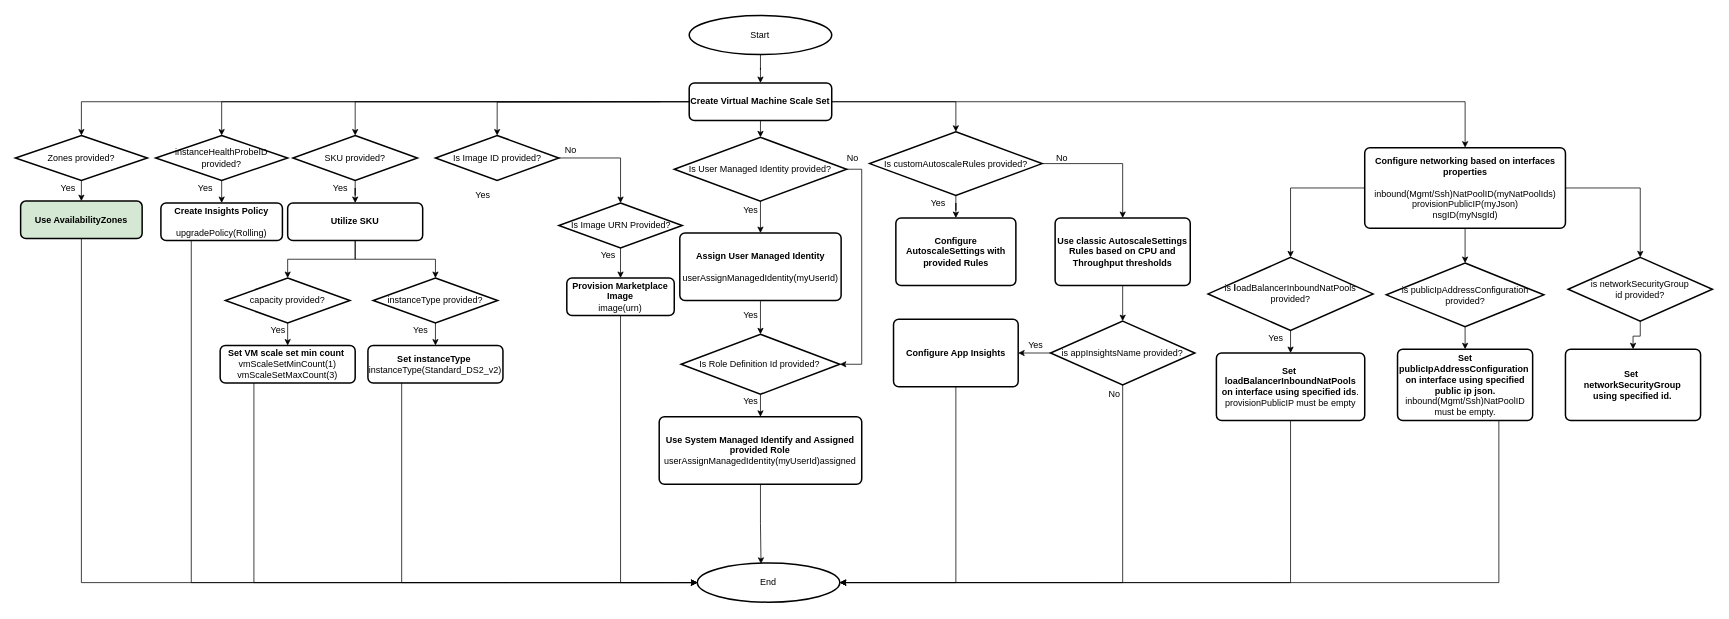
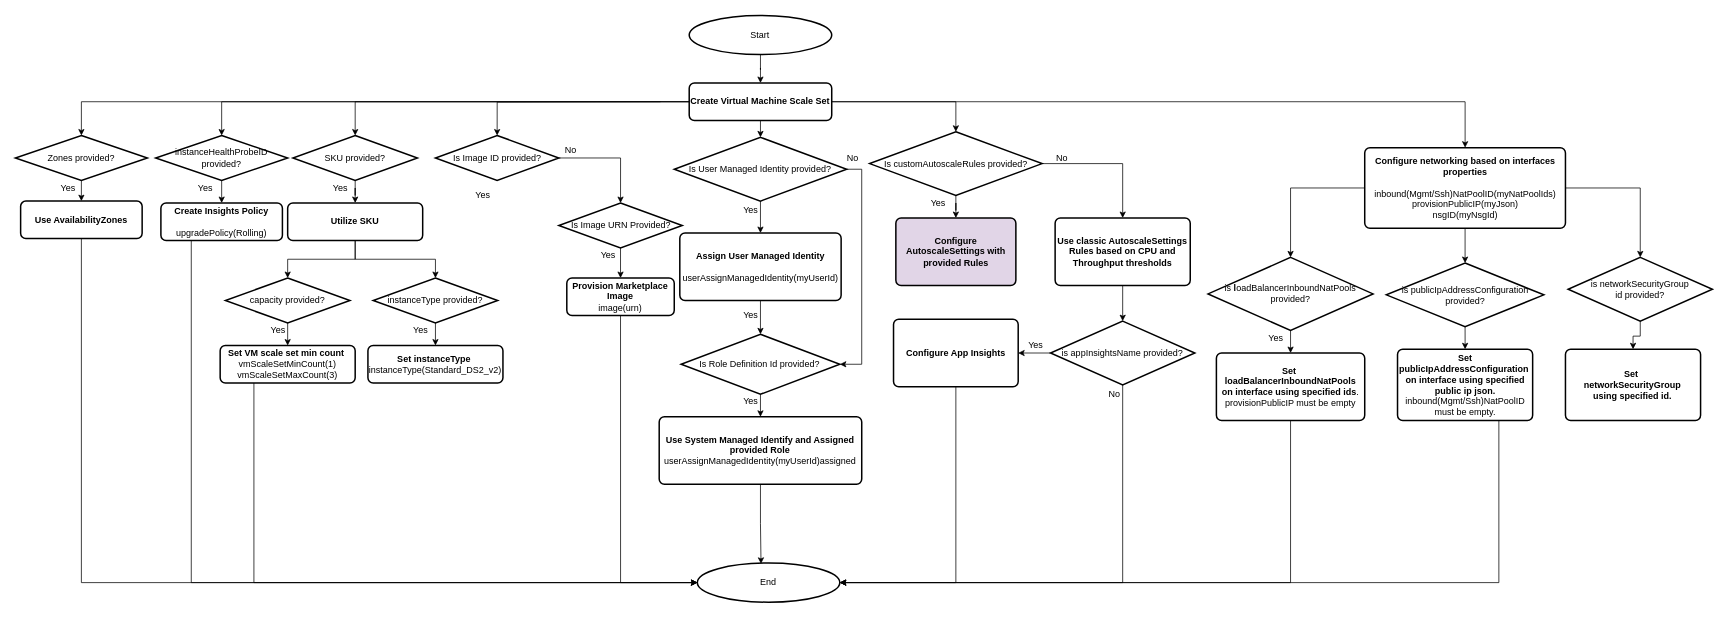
(81, 220) -> (81, 220)
(956, 252) -> (956, 252)
(402, 481) -> none
